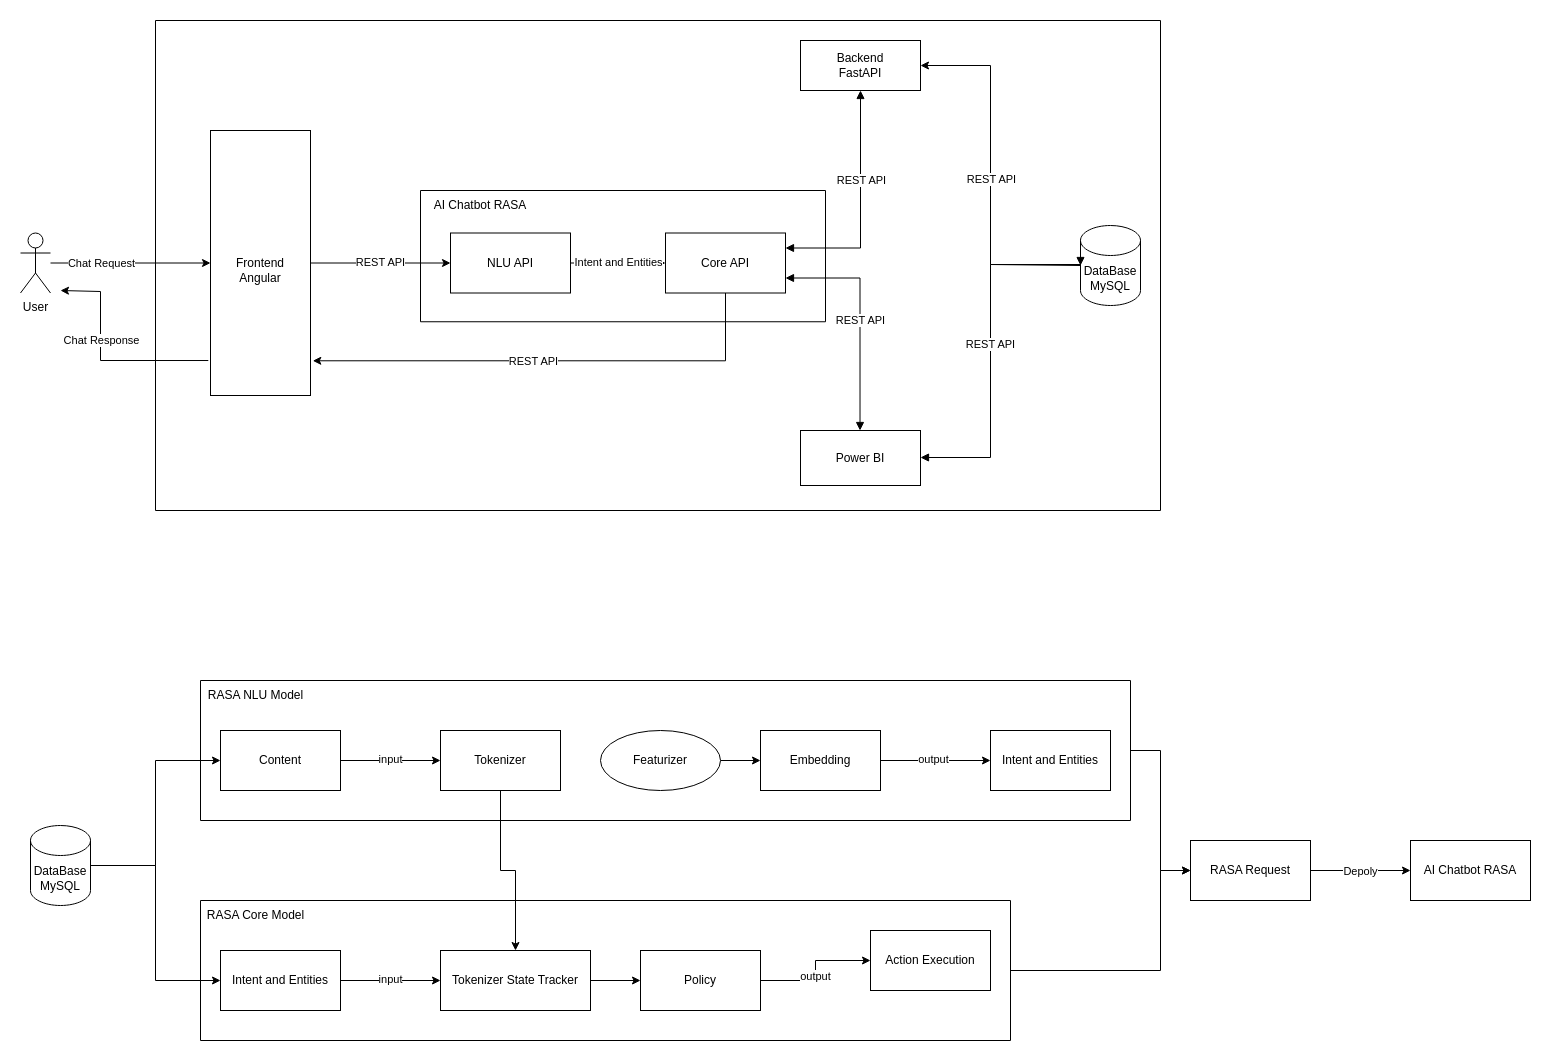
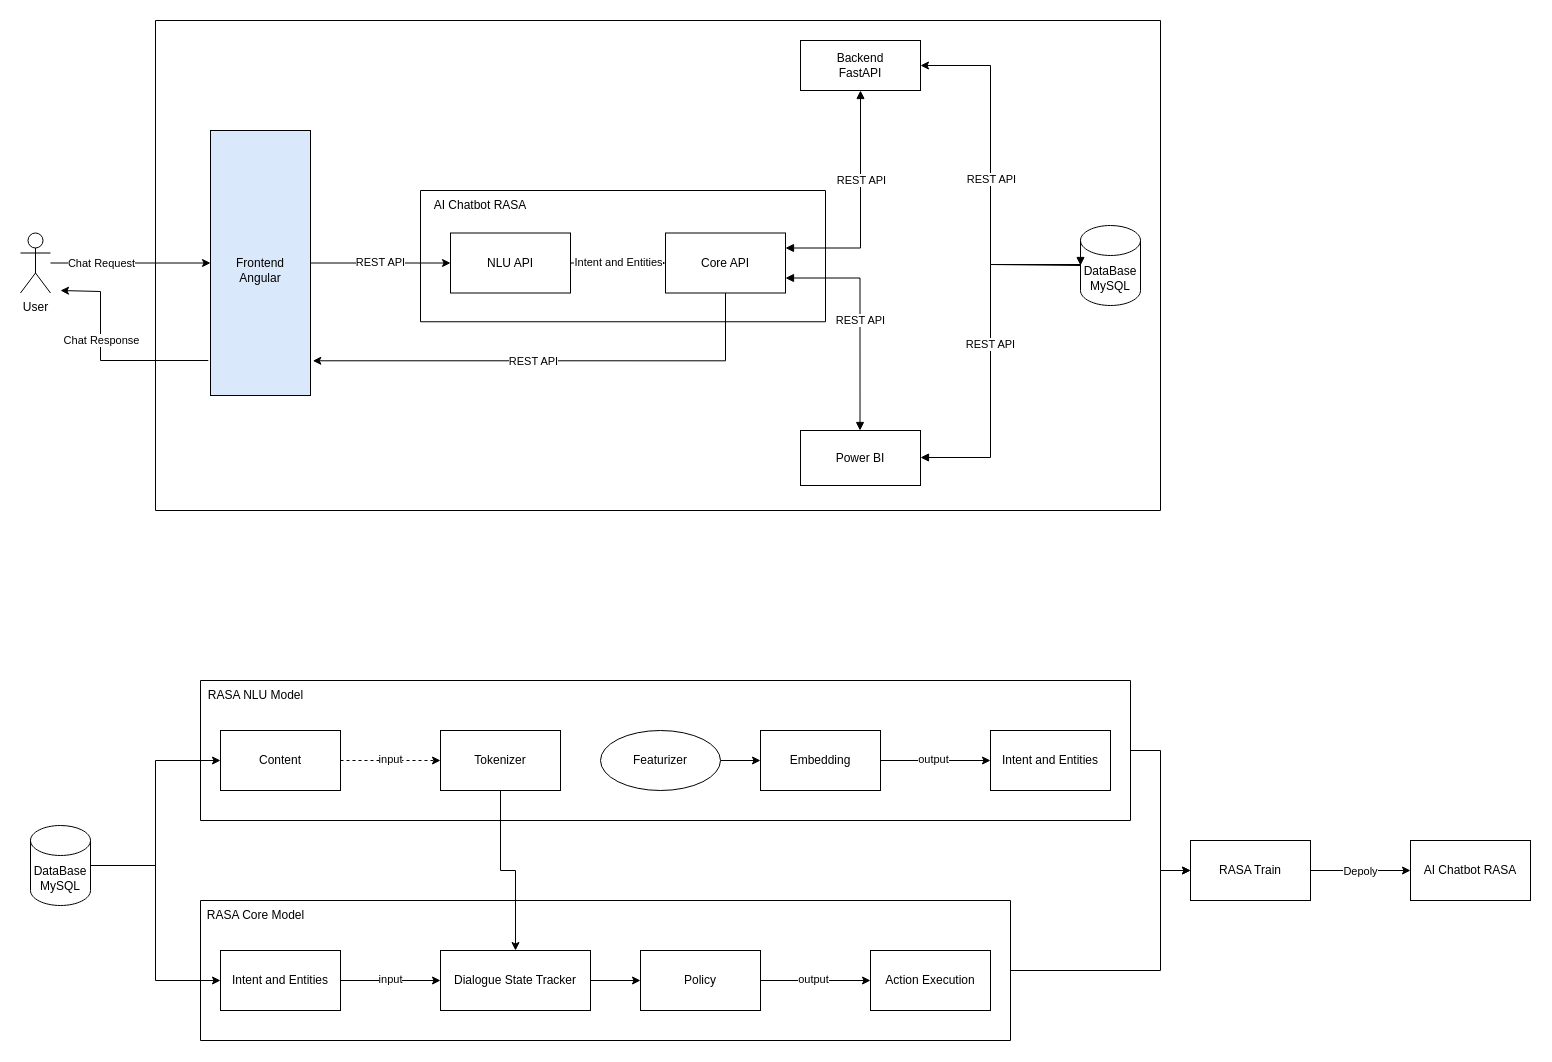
(261, 263) -> (261, 263)
(360, 761) -> (360, 761)
(1251, 871) -> (1251, 871)
(931, 961) -> (931, 981)
(516, 981) -> (516, 981)
